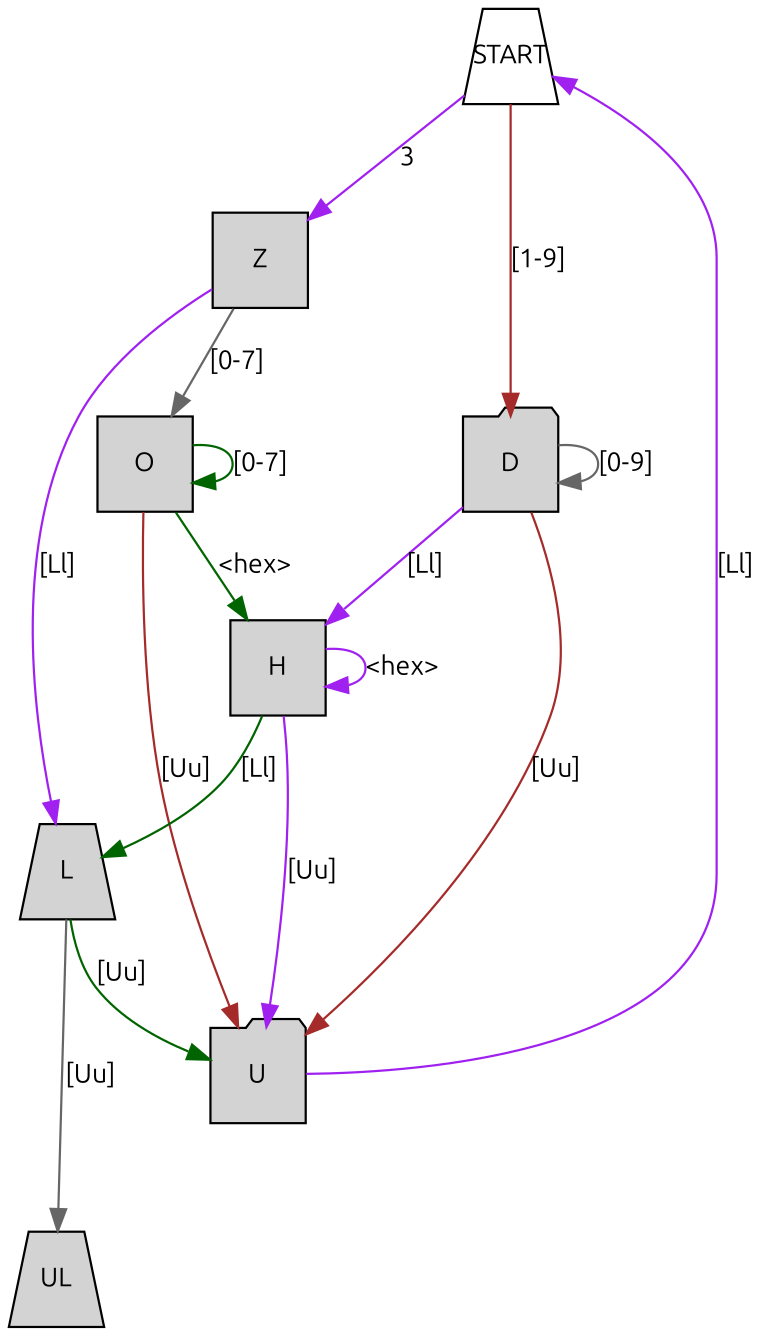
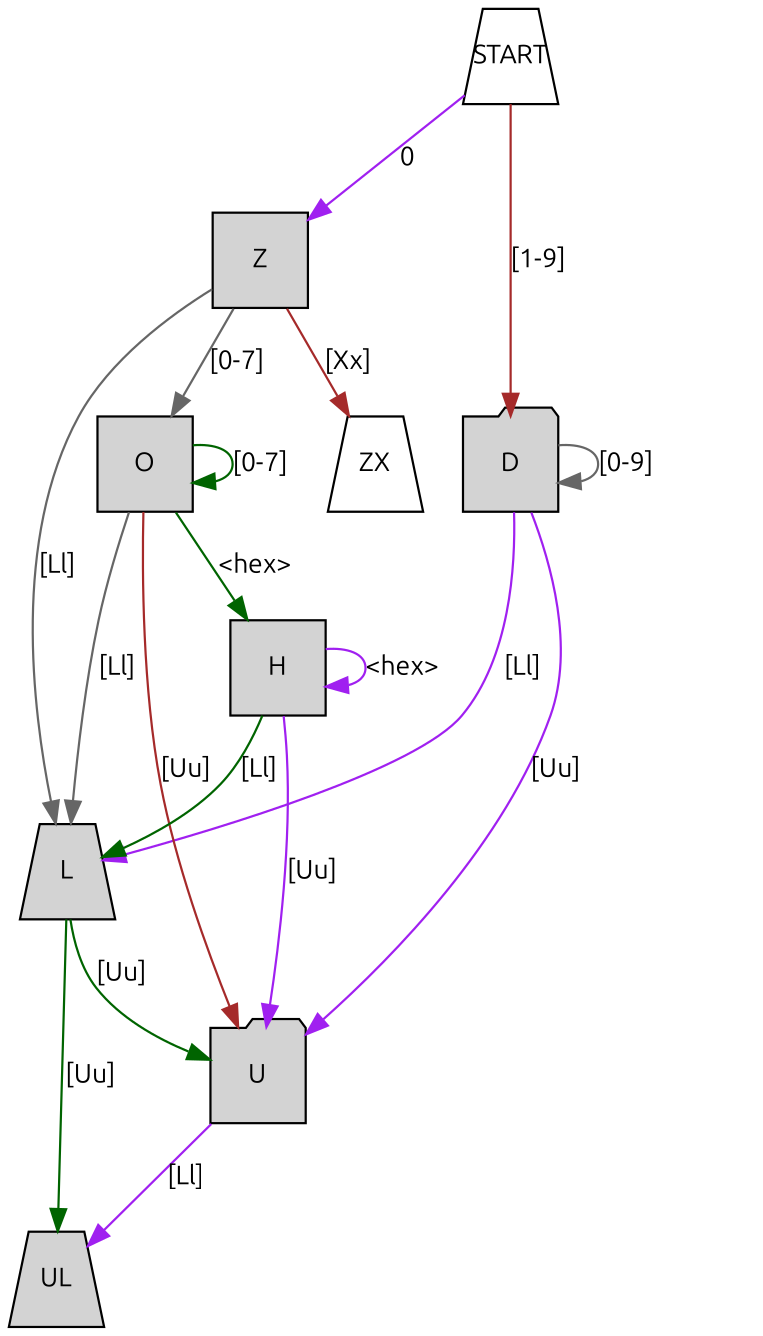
(408, 158) -> (408, 158)
none -> (375, 464)
(44, 514) -> (44, 514)
(404, 558) -> (399, 759)
none -> (92, 655)
(717, 699) -> (158, 1177)
(513, 794) -> (513, 794)
(62, 1064) -> (62, 1064)
